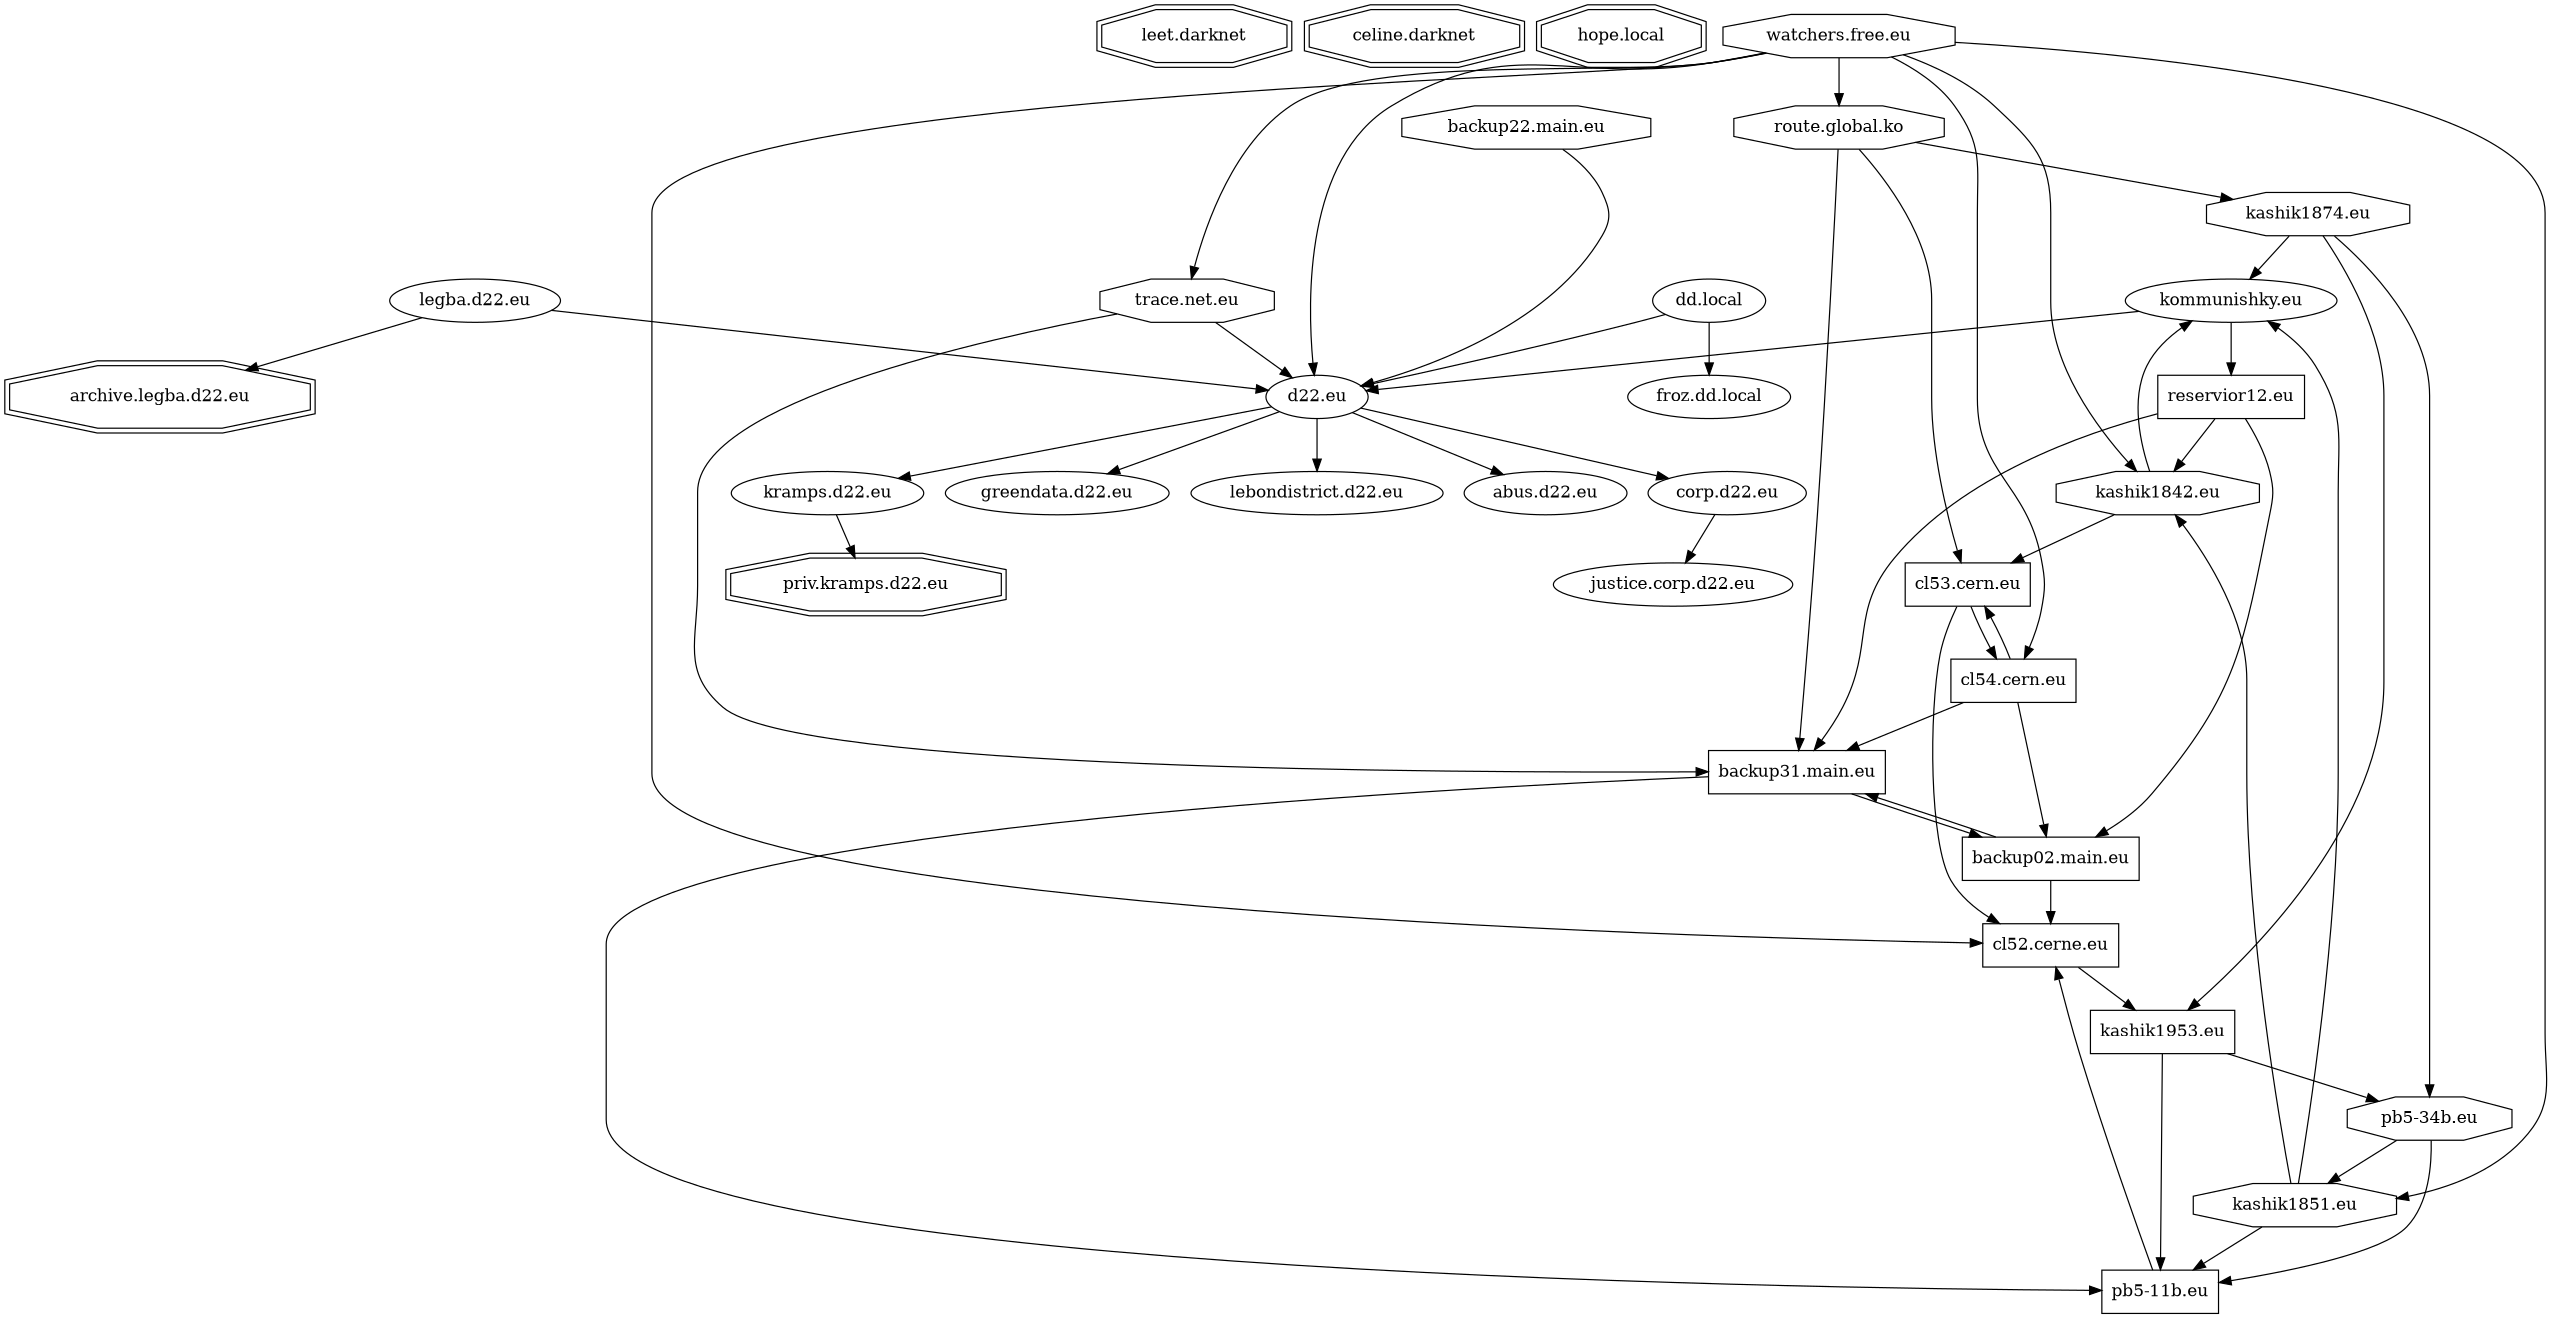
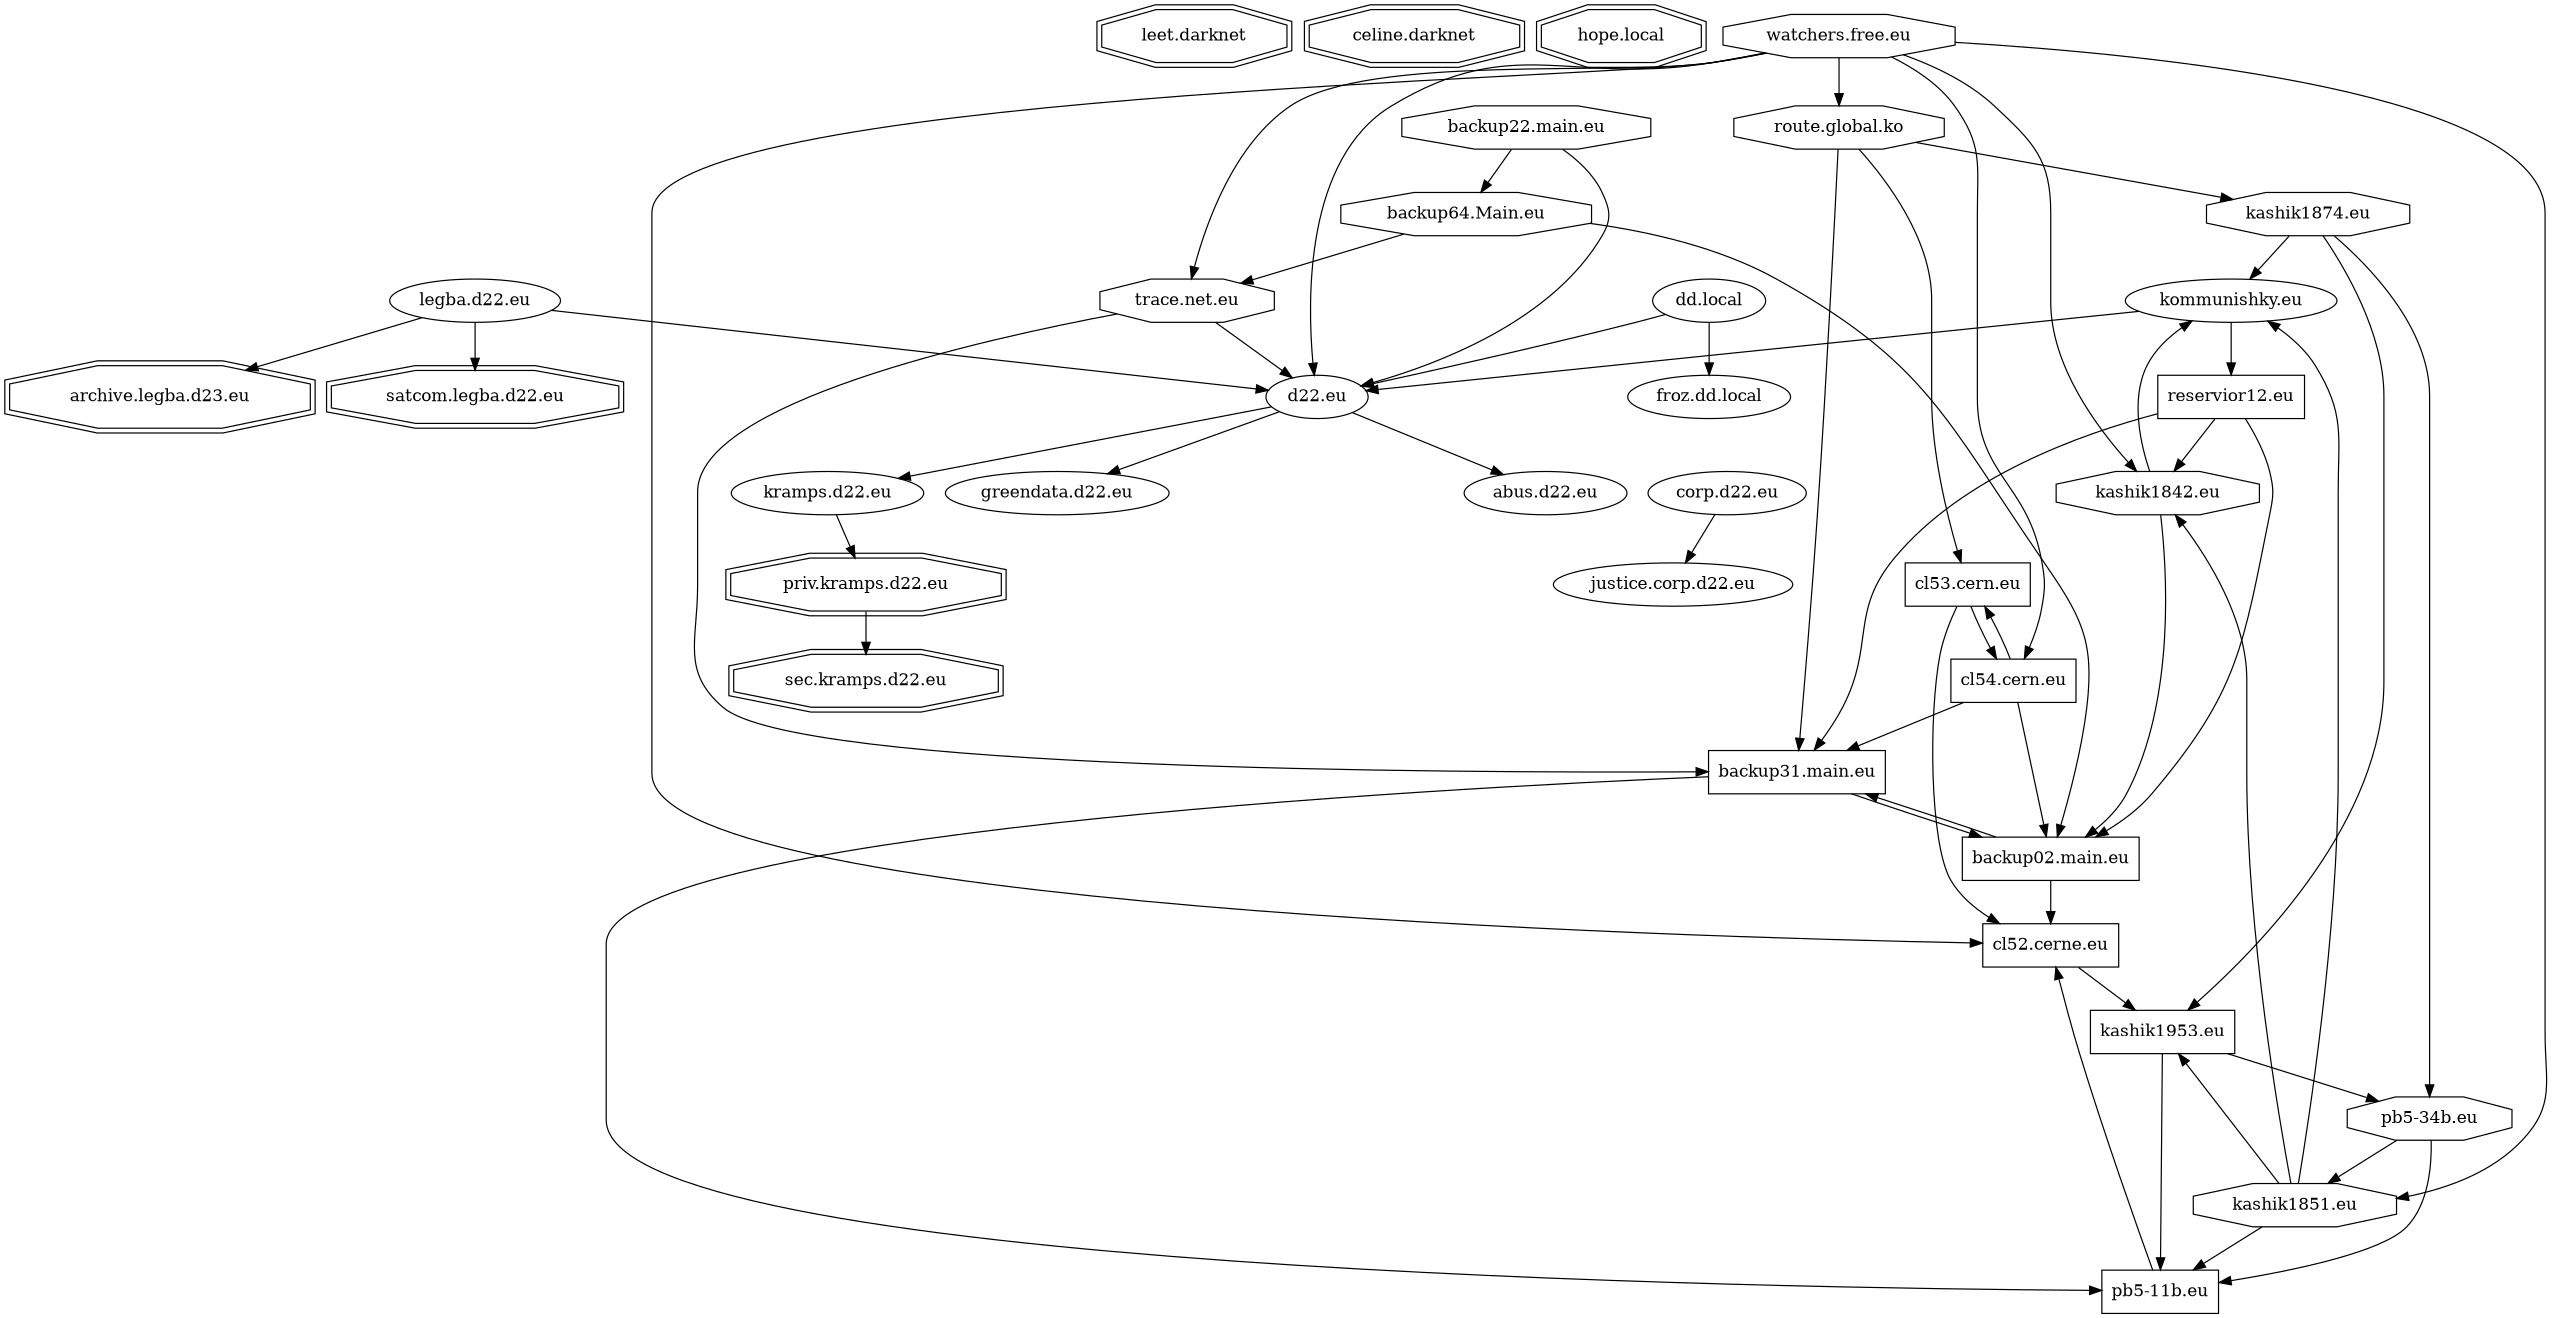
none -> (1466, 214)
(160, 397) -> (160, 397)
none -> (475, 397)
(1509, 442) -> none
(1317, 493) -> none
(2068, 536) -> (2160, 681)
none -> (866, 681)
none -> (2232, 1123)
